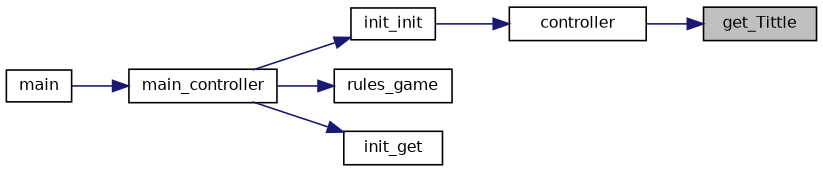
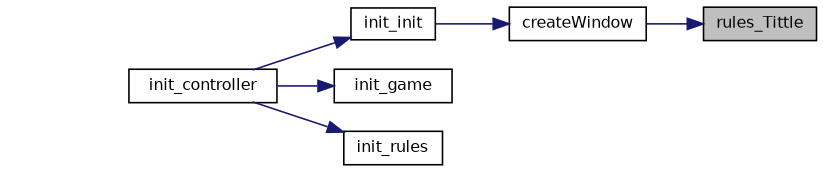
(578, 24) -> (578, 24)
(760, 24) -> (760, 24)
(39, 86) -> none
(203, 86) -> (203, 86)
(393, 86) -> (393, 86)
(393, 148) -> (393, 148)
